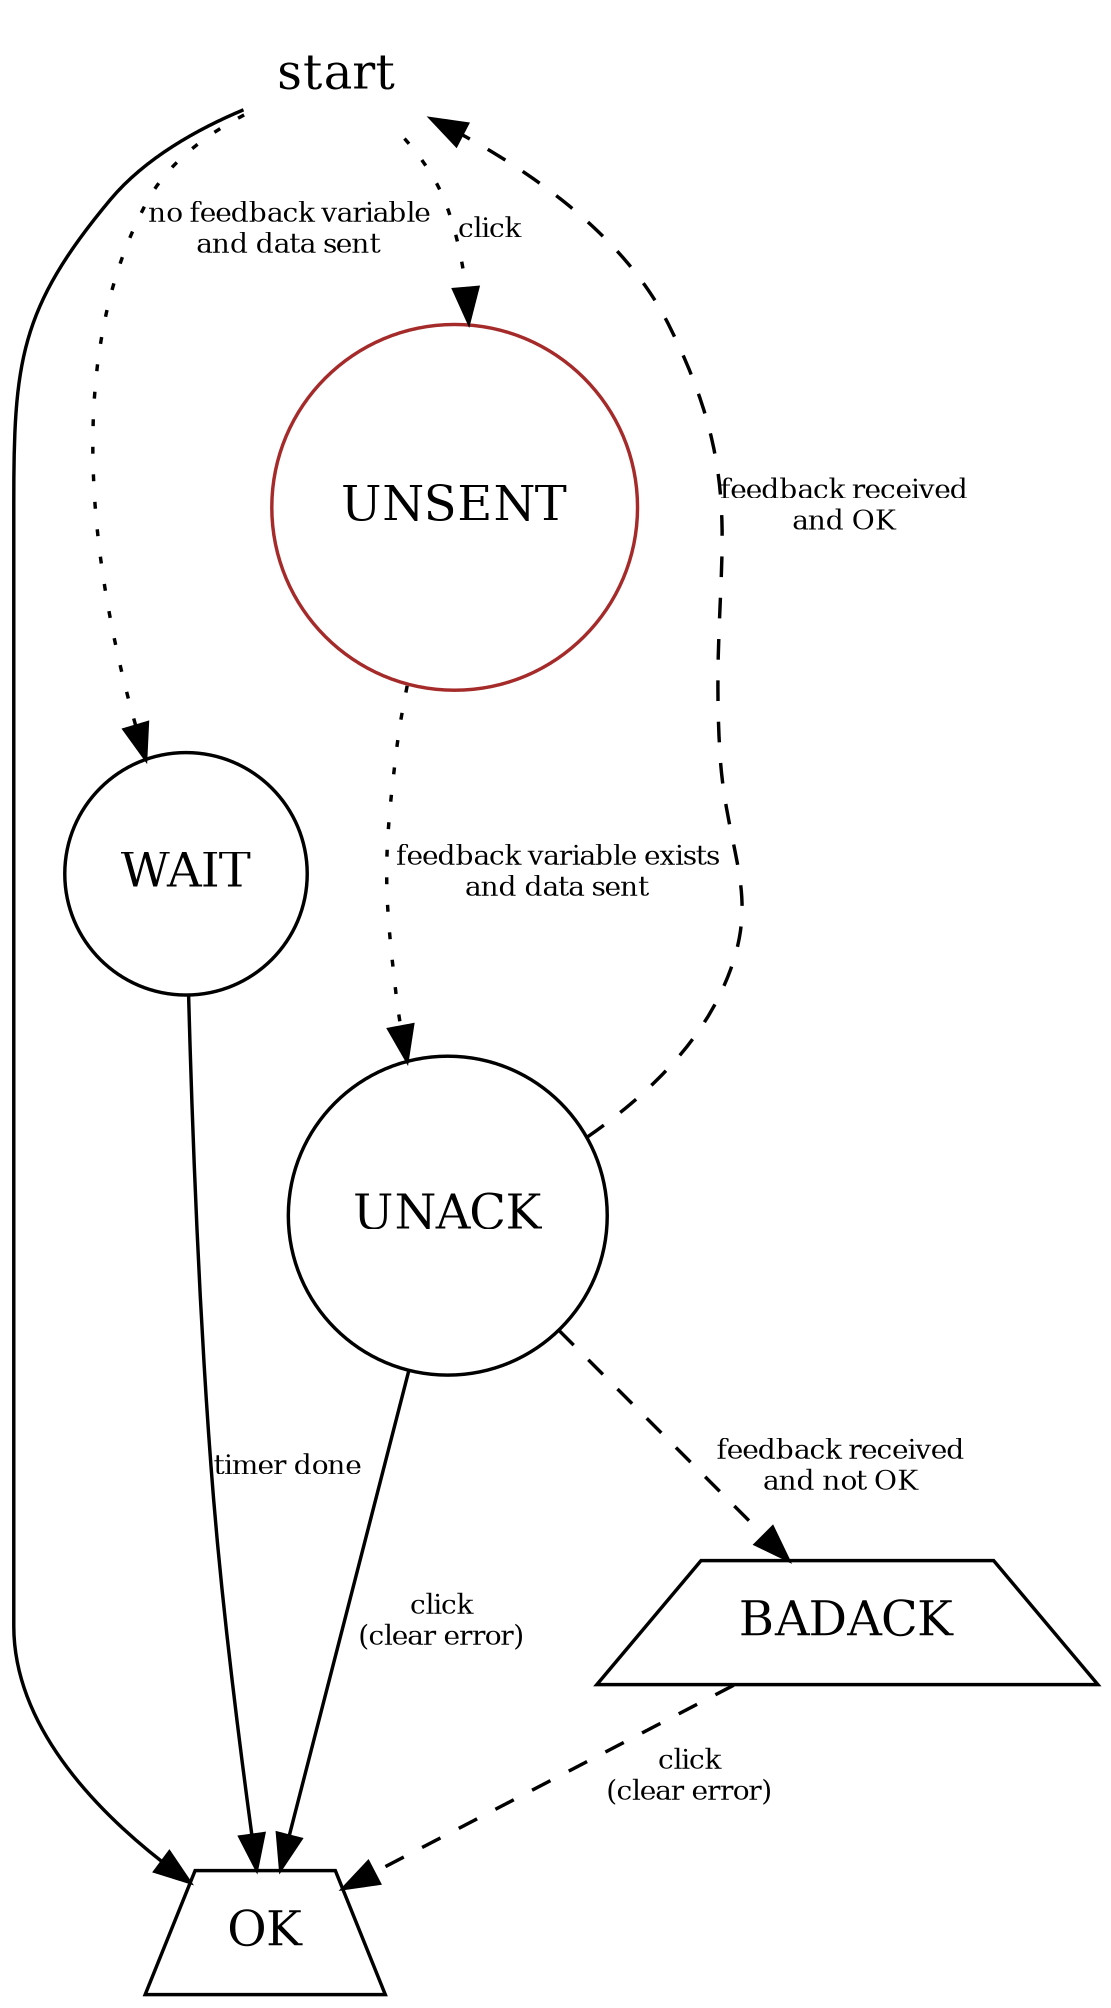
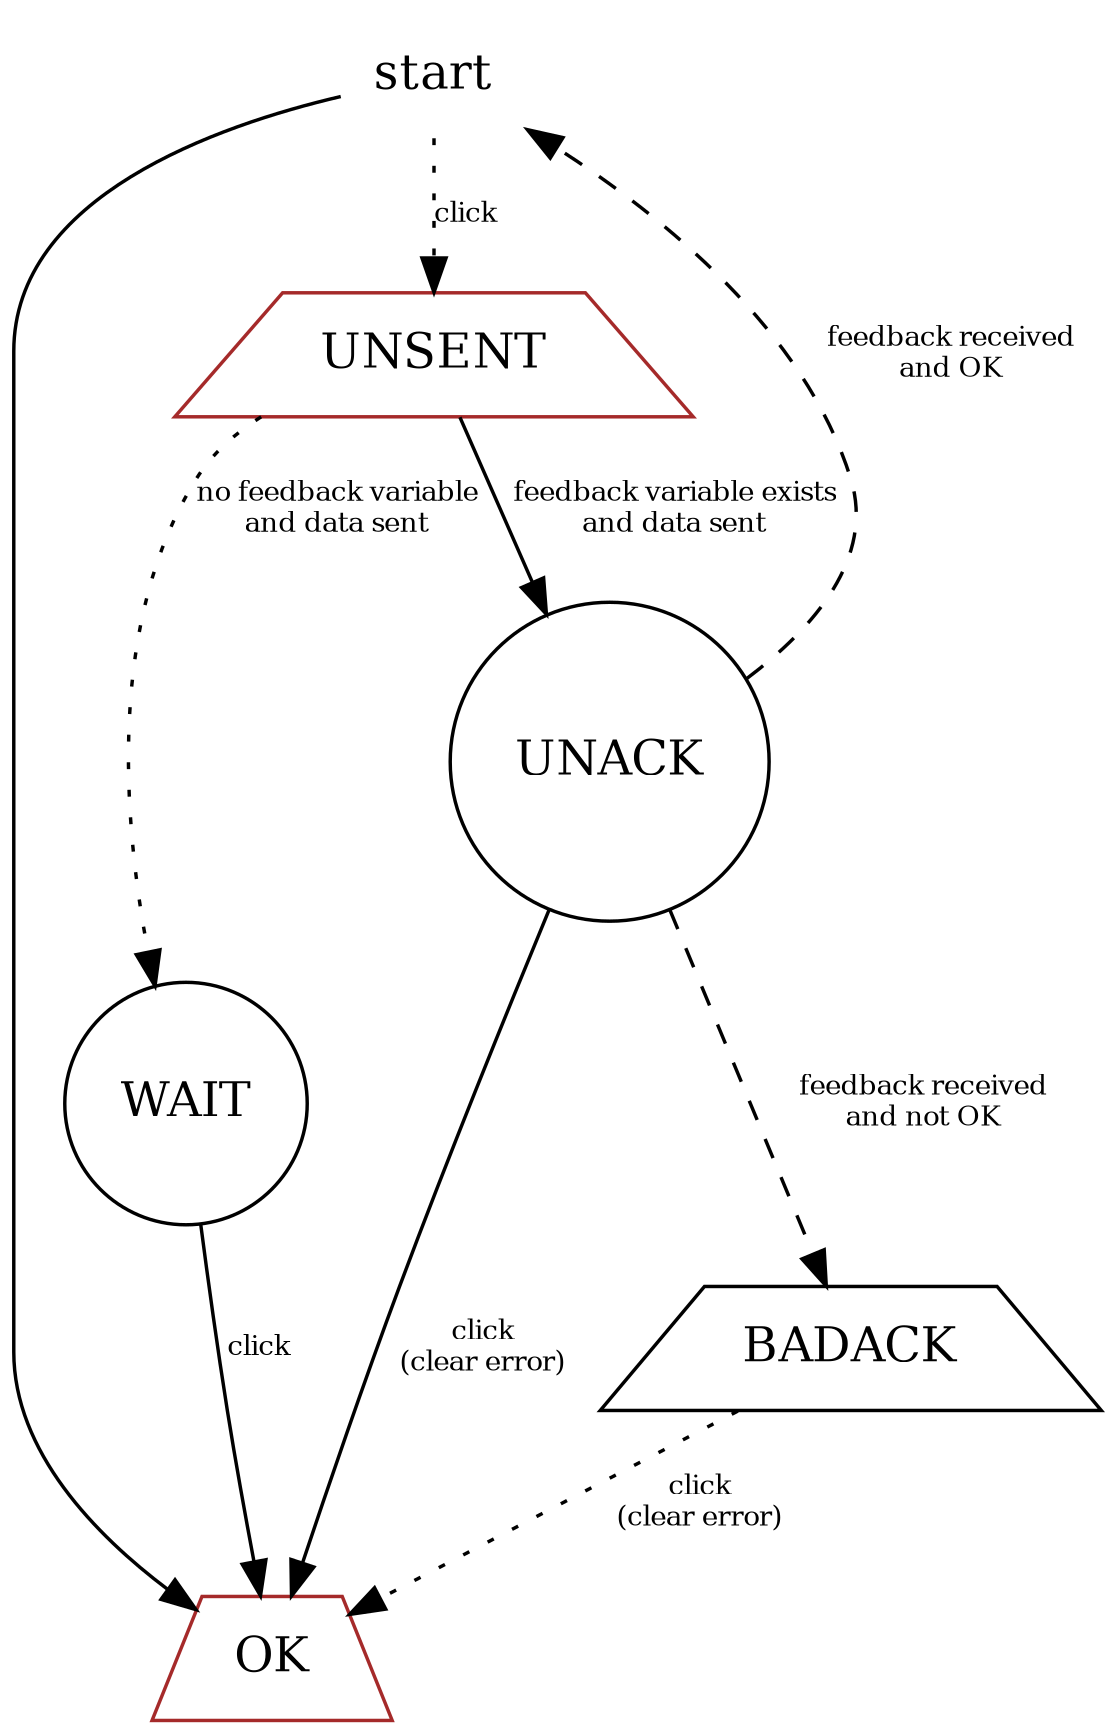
(95, 395) -> (134, 665)
(455, 507) -> (434, 355)
(387, 856) -> (496, 500)
(288, 1468) -> (260, 1348)
(554, 1779) -> (559, 1505)
(265, 1933) -> (272, 1658)
